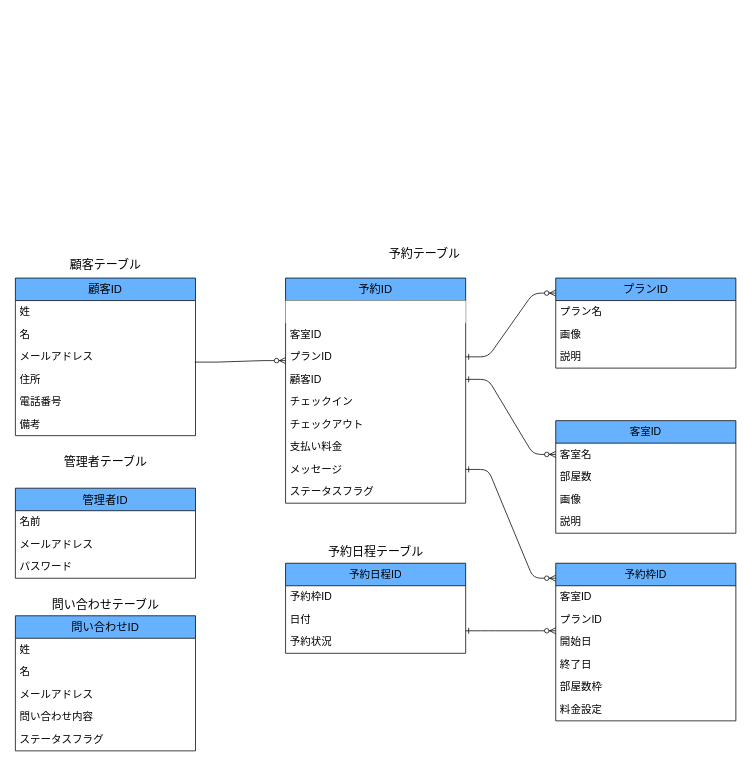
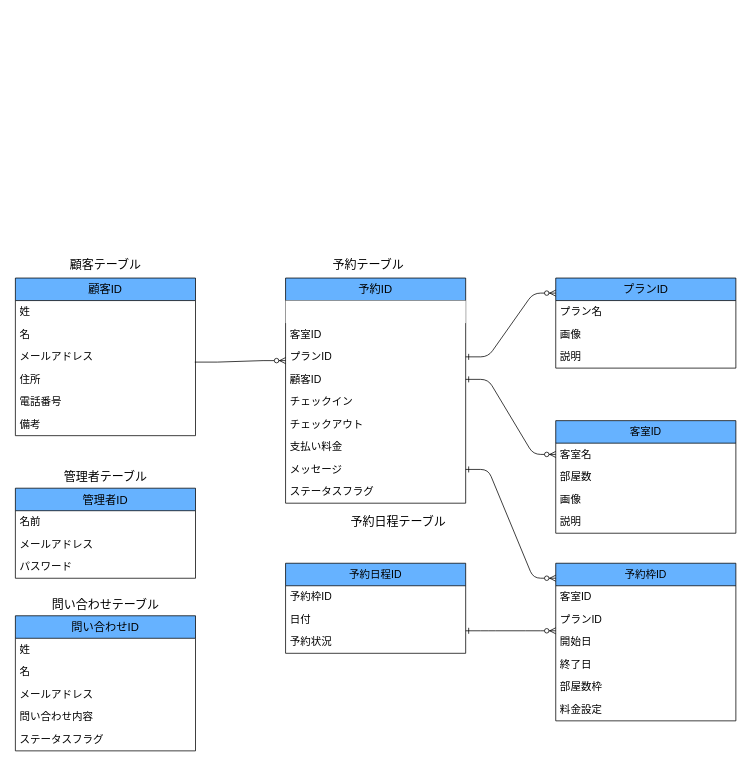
(424, 254) -> (368, 265)
(105, 462) -> (105, 477)
(375, 552) -> (398, 522)
